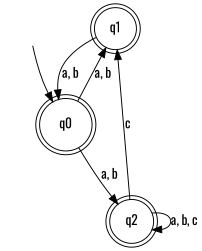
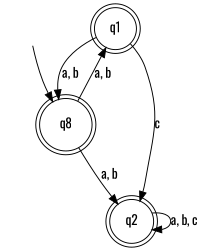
(66, 125) -> (66, 125)
(124, 130) -> (155, 116)
